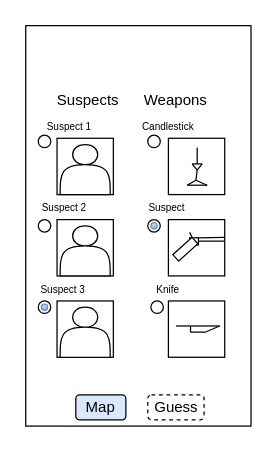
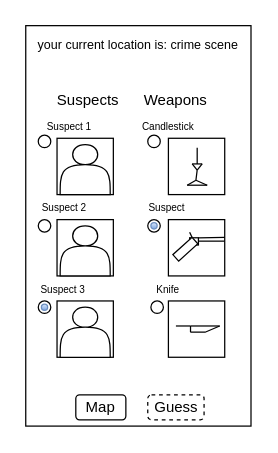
none -> (138, 44)
(101, 407) -> (101, 407)
